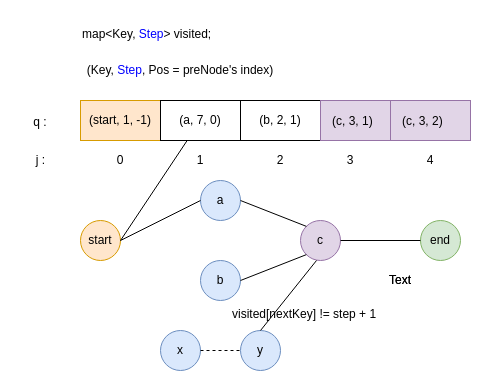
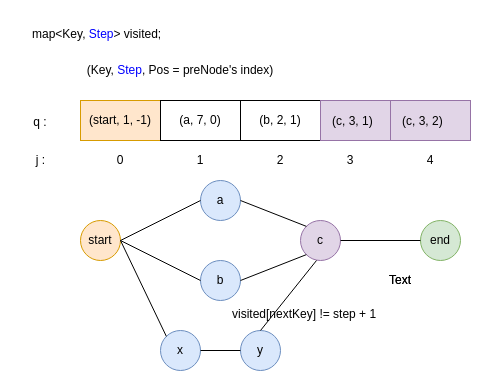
(181, 36) -> (131, 36)
(155, 189) -> (144, 289)
none -> (161, 261)
(221, 351) -> (221, 351)
